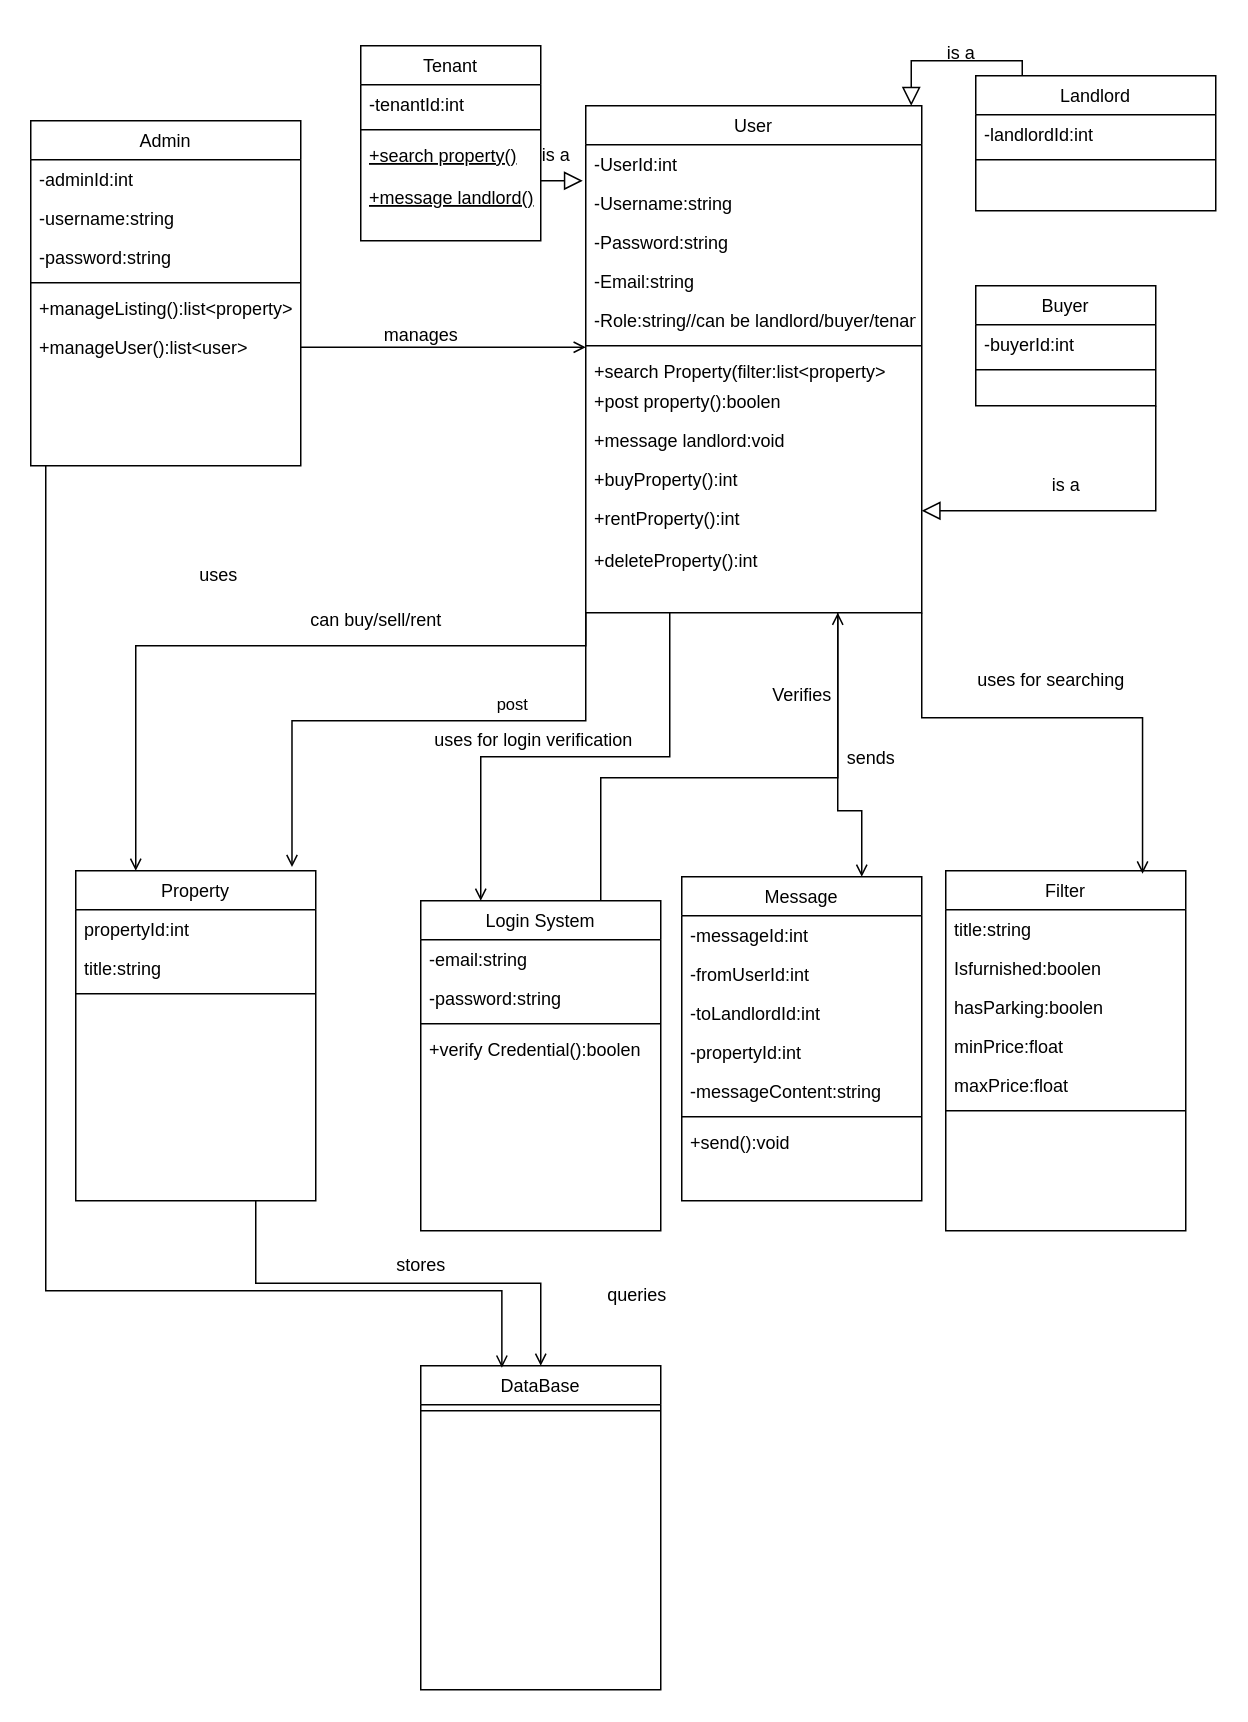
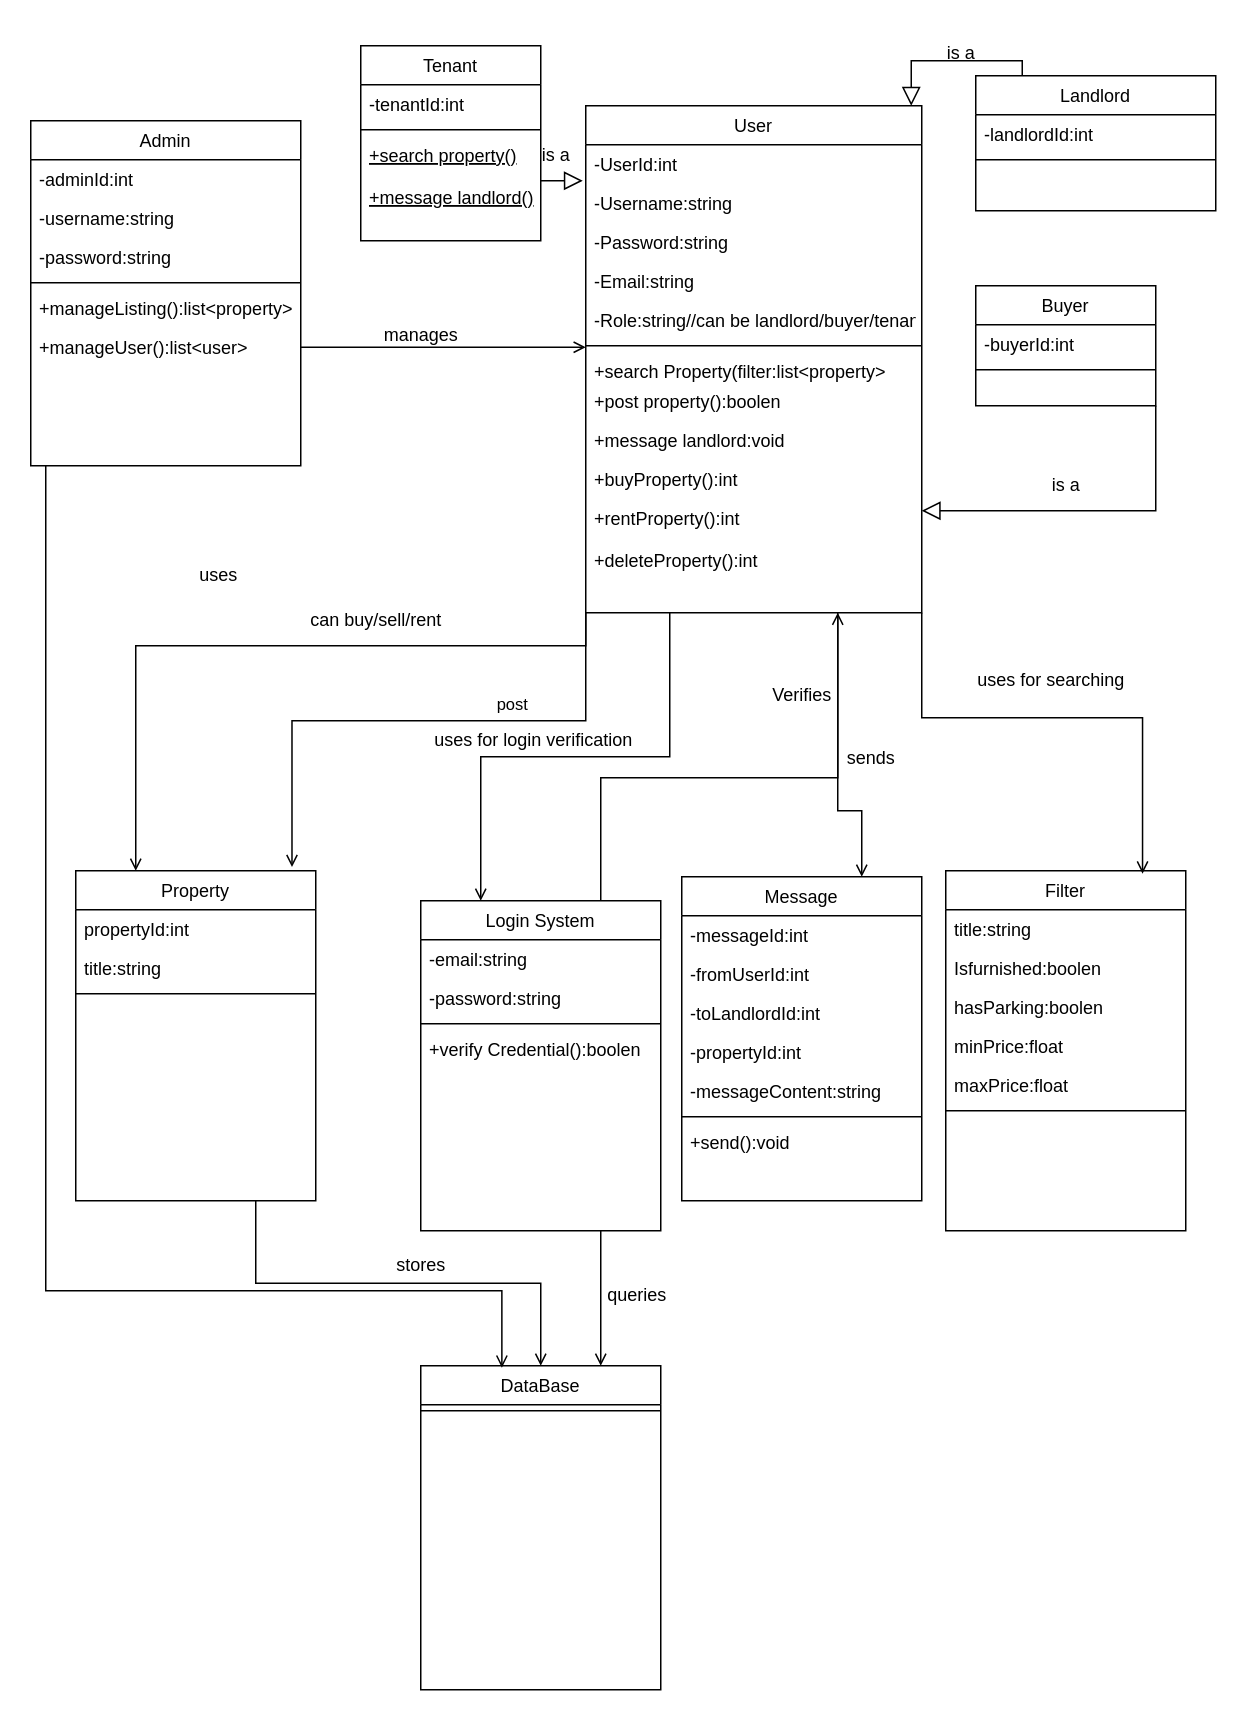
none -> (601, 1297)
